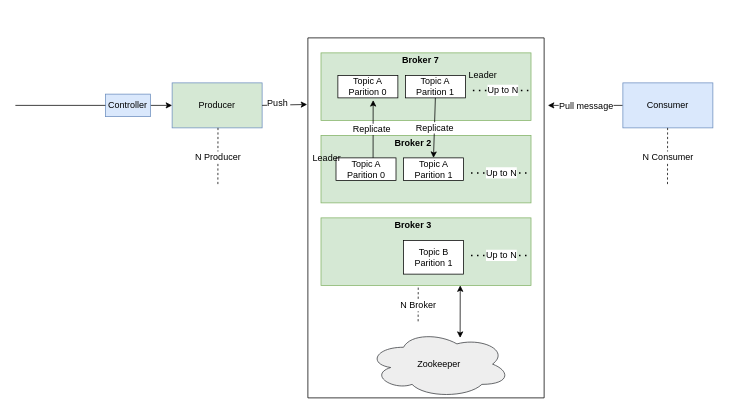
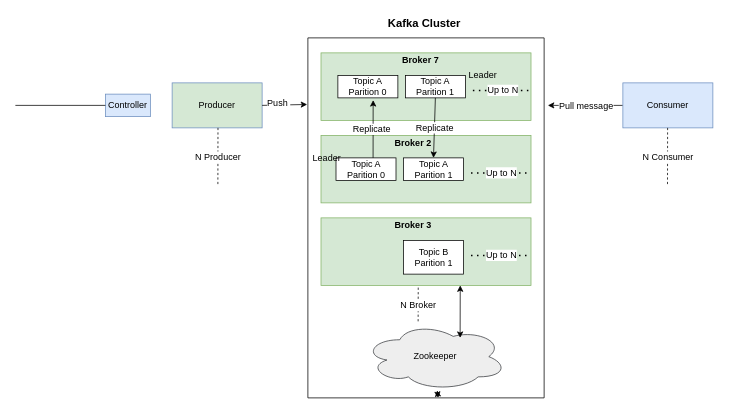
none -> (424, 23)
(159, 105) -> none
(439, 364) -> (435, 357)
